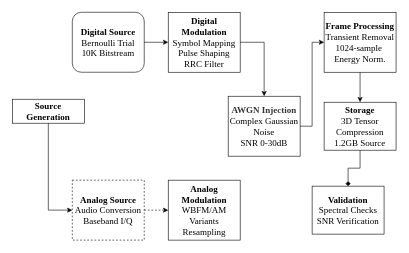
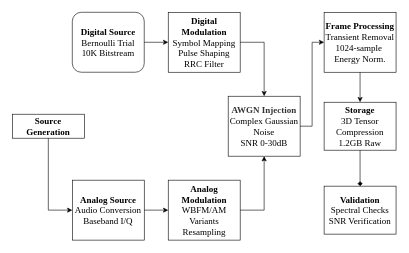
(48, 111) -> (48, 126)
(360, 126) -> (360, 126)
none -> (264, 161)
(108, 210) -> (108, 210)
(153, 210) -> (153, 210)
(348, 210) -> (360, 210)
